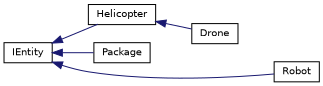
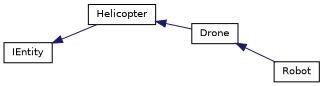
(122, 53) -> none
(167, 78) -> (260, 55)
